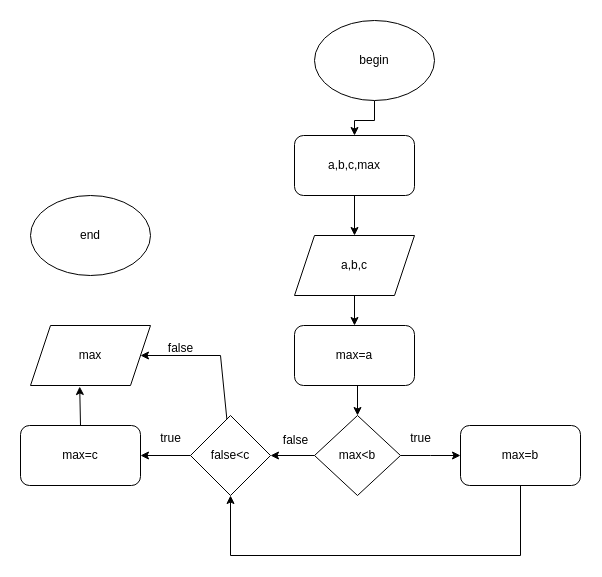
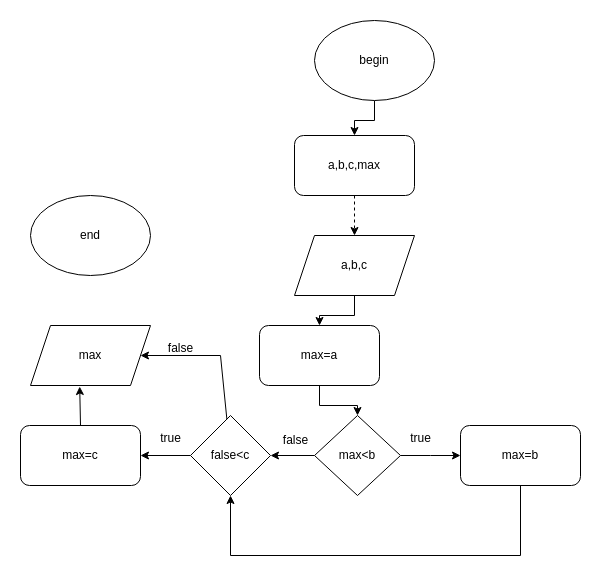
(355, 211) -> (355, 211)
(355, 356) -> (320, 356)
